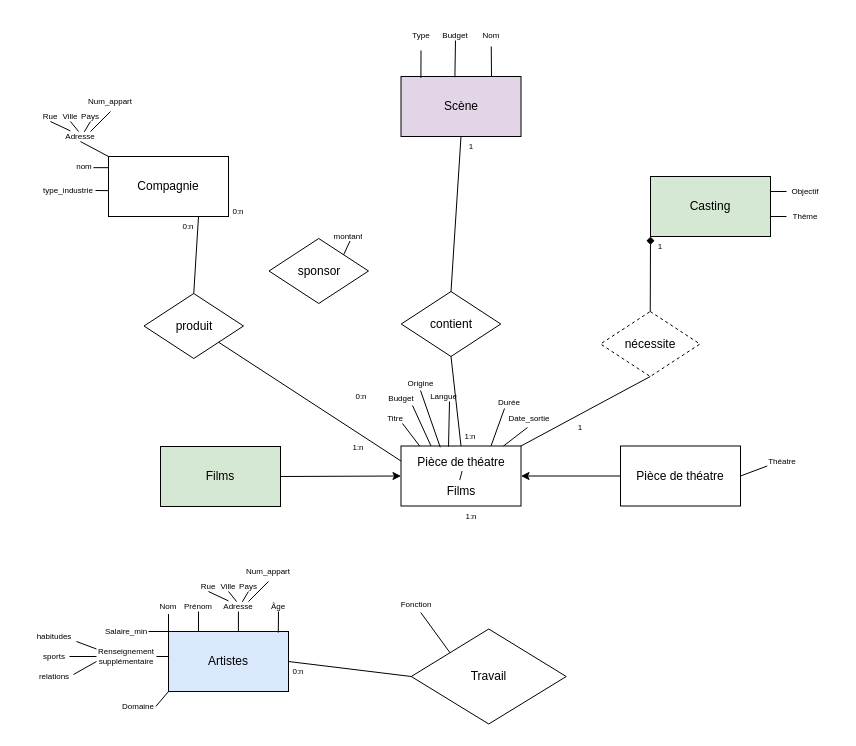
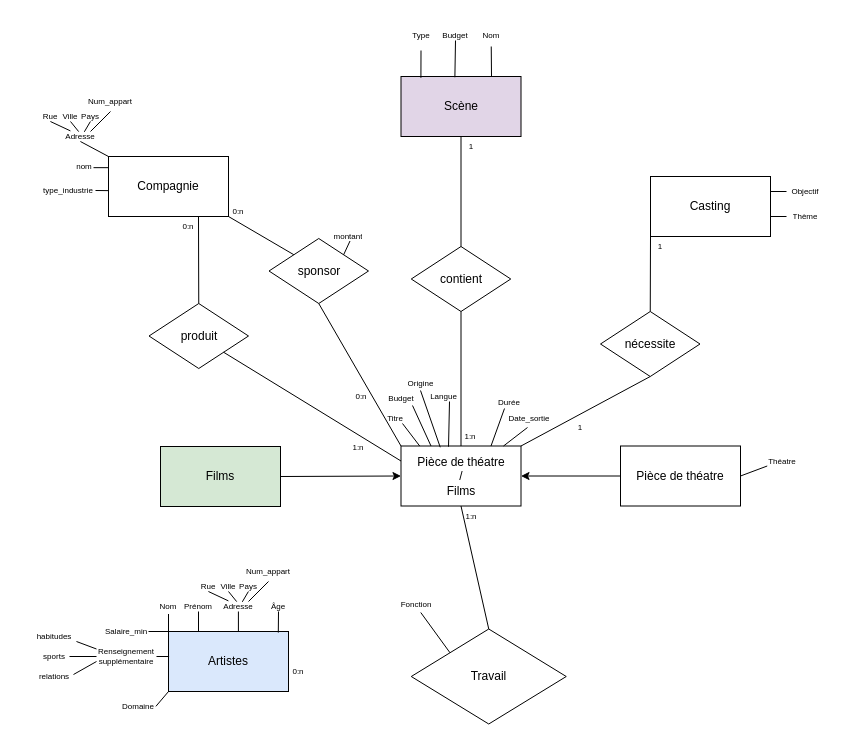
(711, 207) -> (711, 207)
none -> (262, 236)
(650, 245) -> (650, 241)
(451, 324) -> (461, 279)
(194, 326) -> (199, 336)
(650, 344) -> (650, 344)
none -> (360, 375)
none -> (475, 568)
(349, 669) -> none
